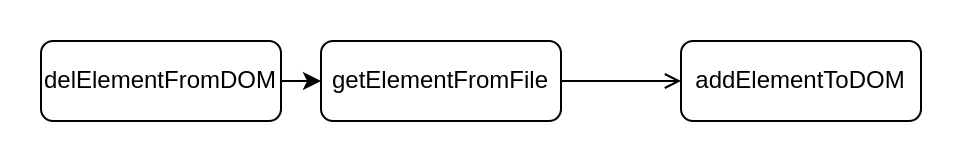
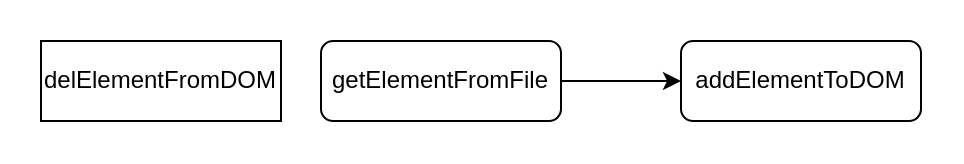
(161, 81) -> (161, 81)
(294, 81) -> none
(668, 81) -> (666, 81)
